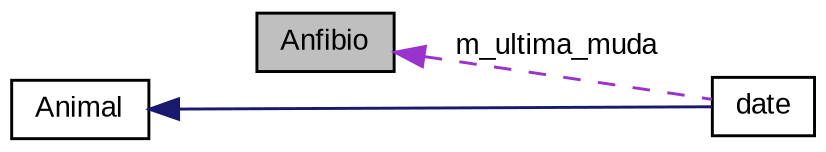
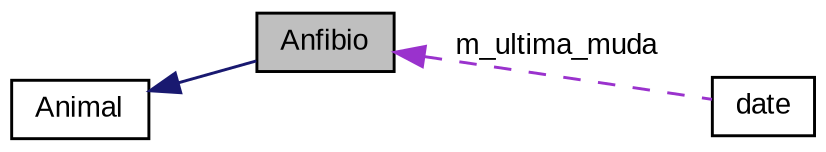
(445, 108) -> (217, 72)
